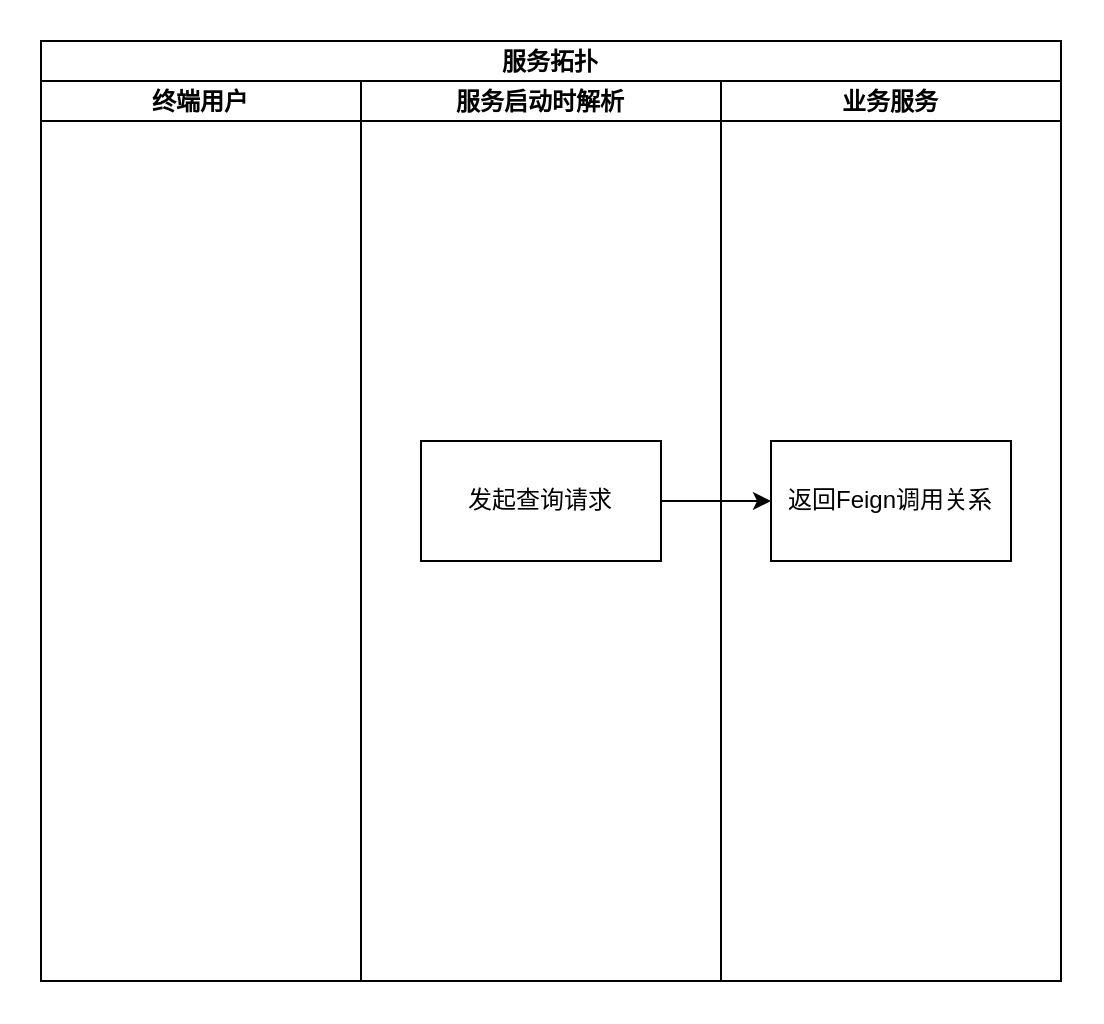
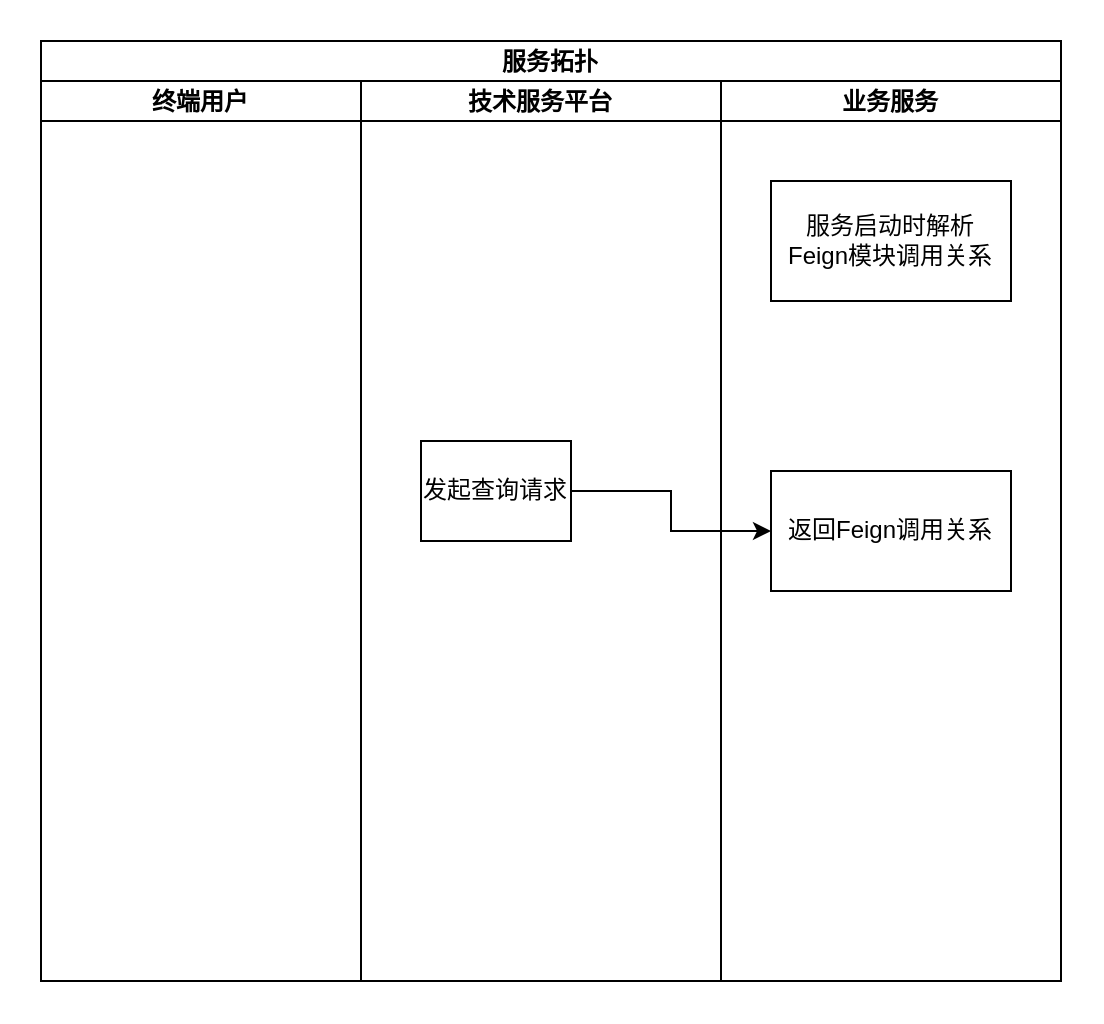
(540, 102) -> (540, 102)
none -> (891, 241)
(541, 501) -> (496, 491)
(891, 501) -> (891, 531)
